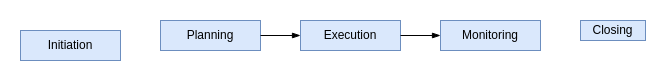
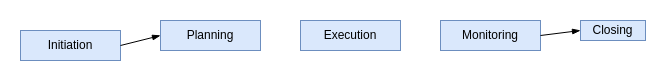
none -> (556, 34)
(276, 36) -> none
(416, 36) -> none
none -> (136, 42)
